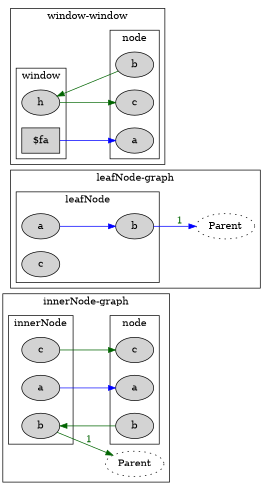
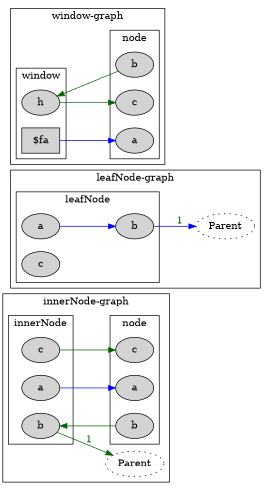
(88, 17) -> (88, 17)
